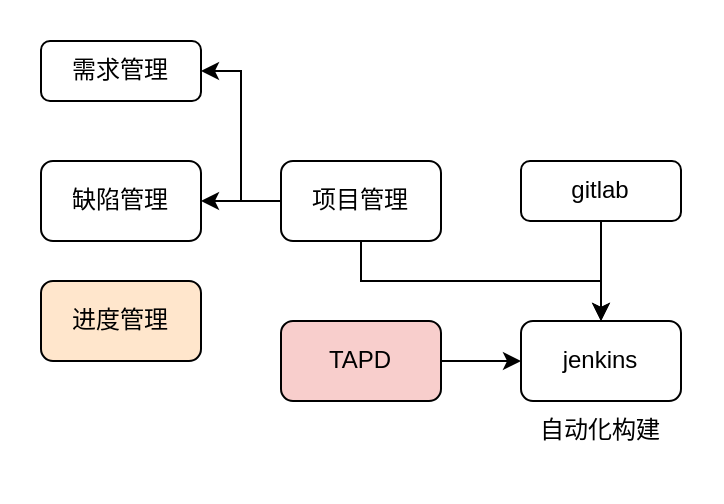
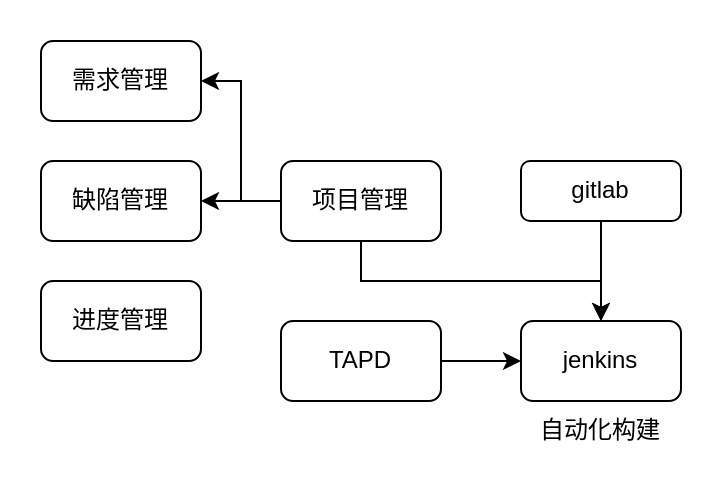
(121, 71) -> (121, 81)
(121, 321) -> (121, 321)
(361, 361) -> (361, 361)
